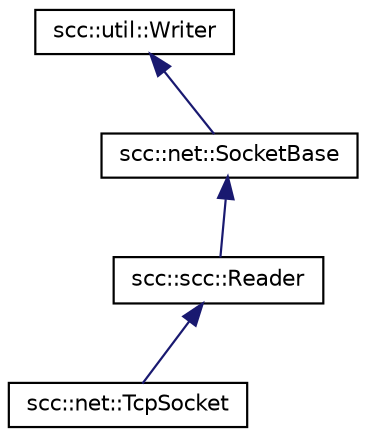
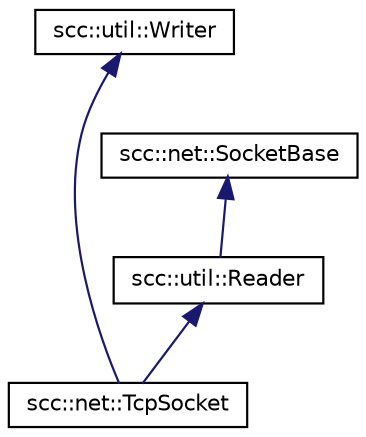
(189, 103) -> (77, 228)
(218, 280) -> (218, 280)
